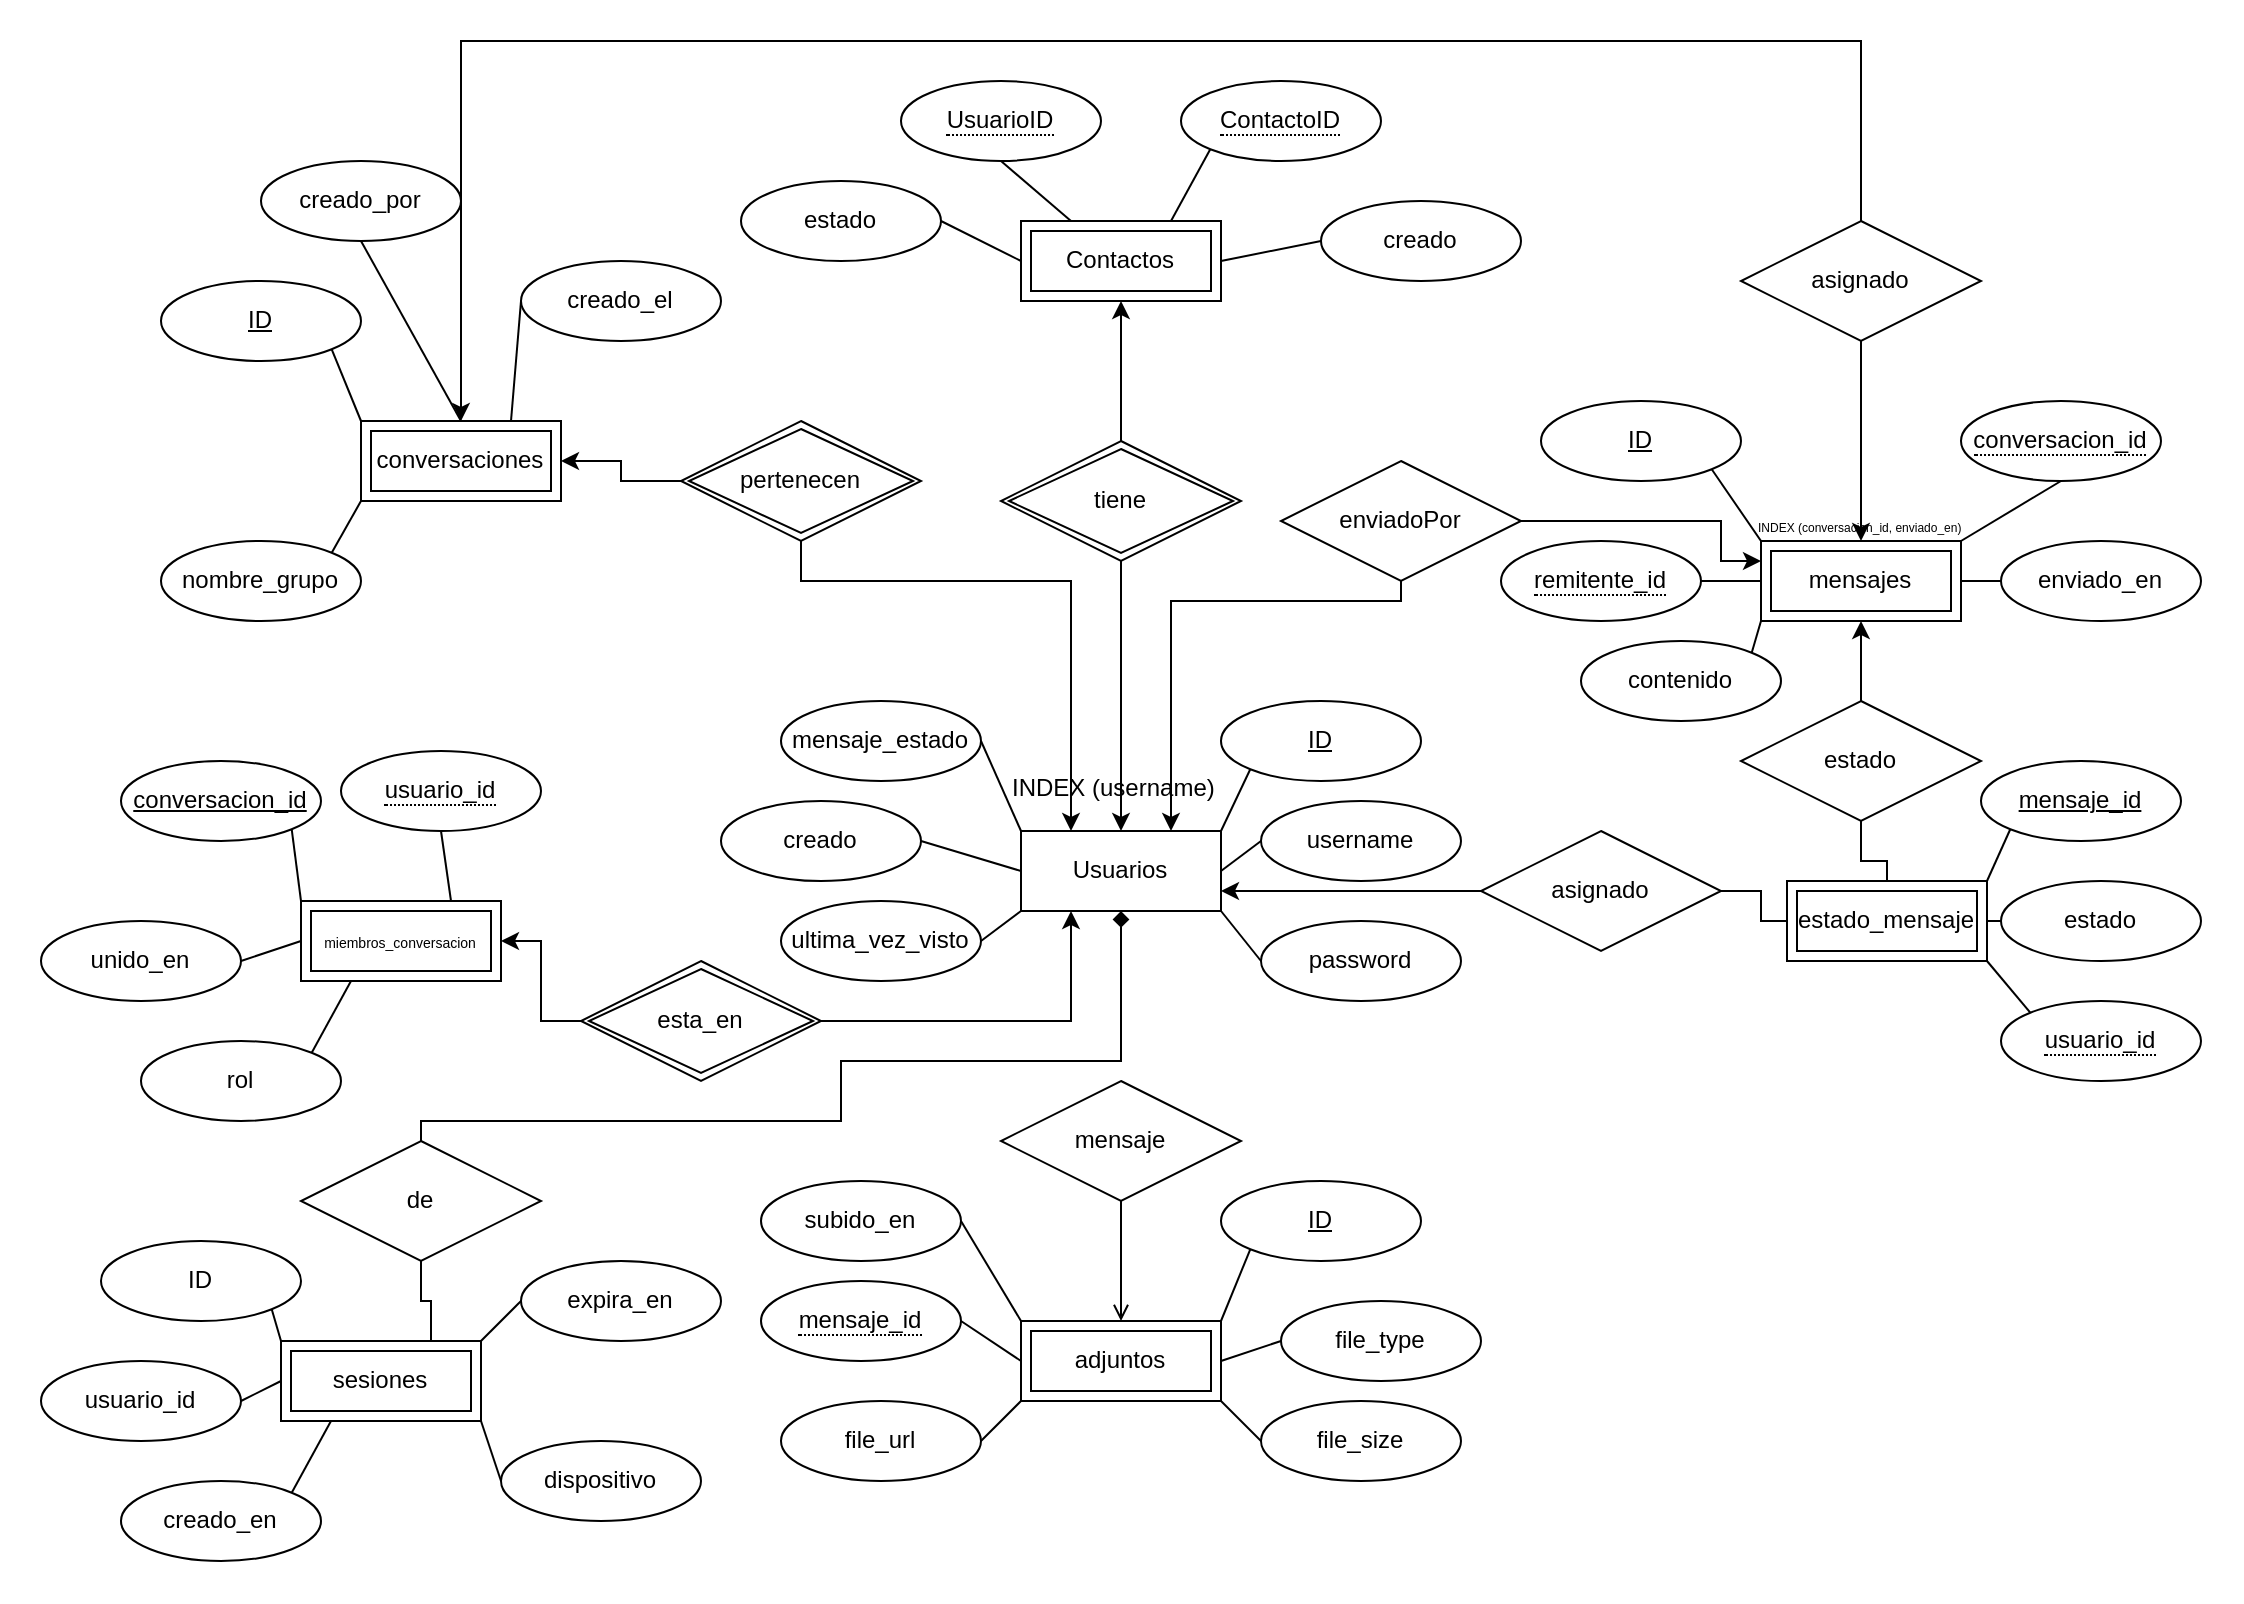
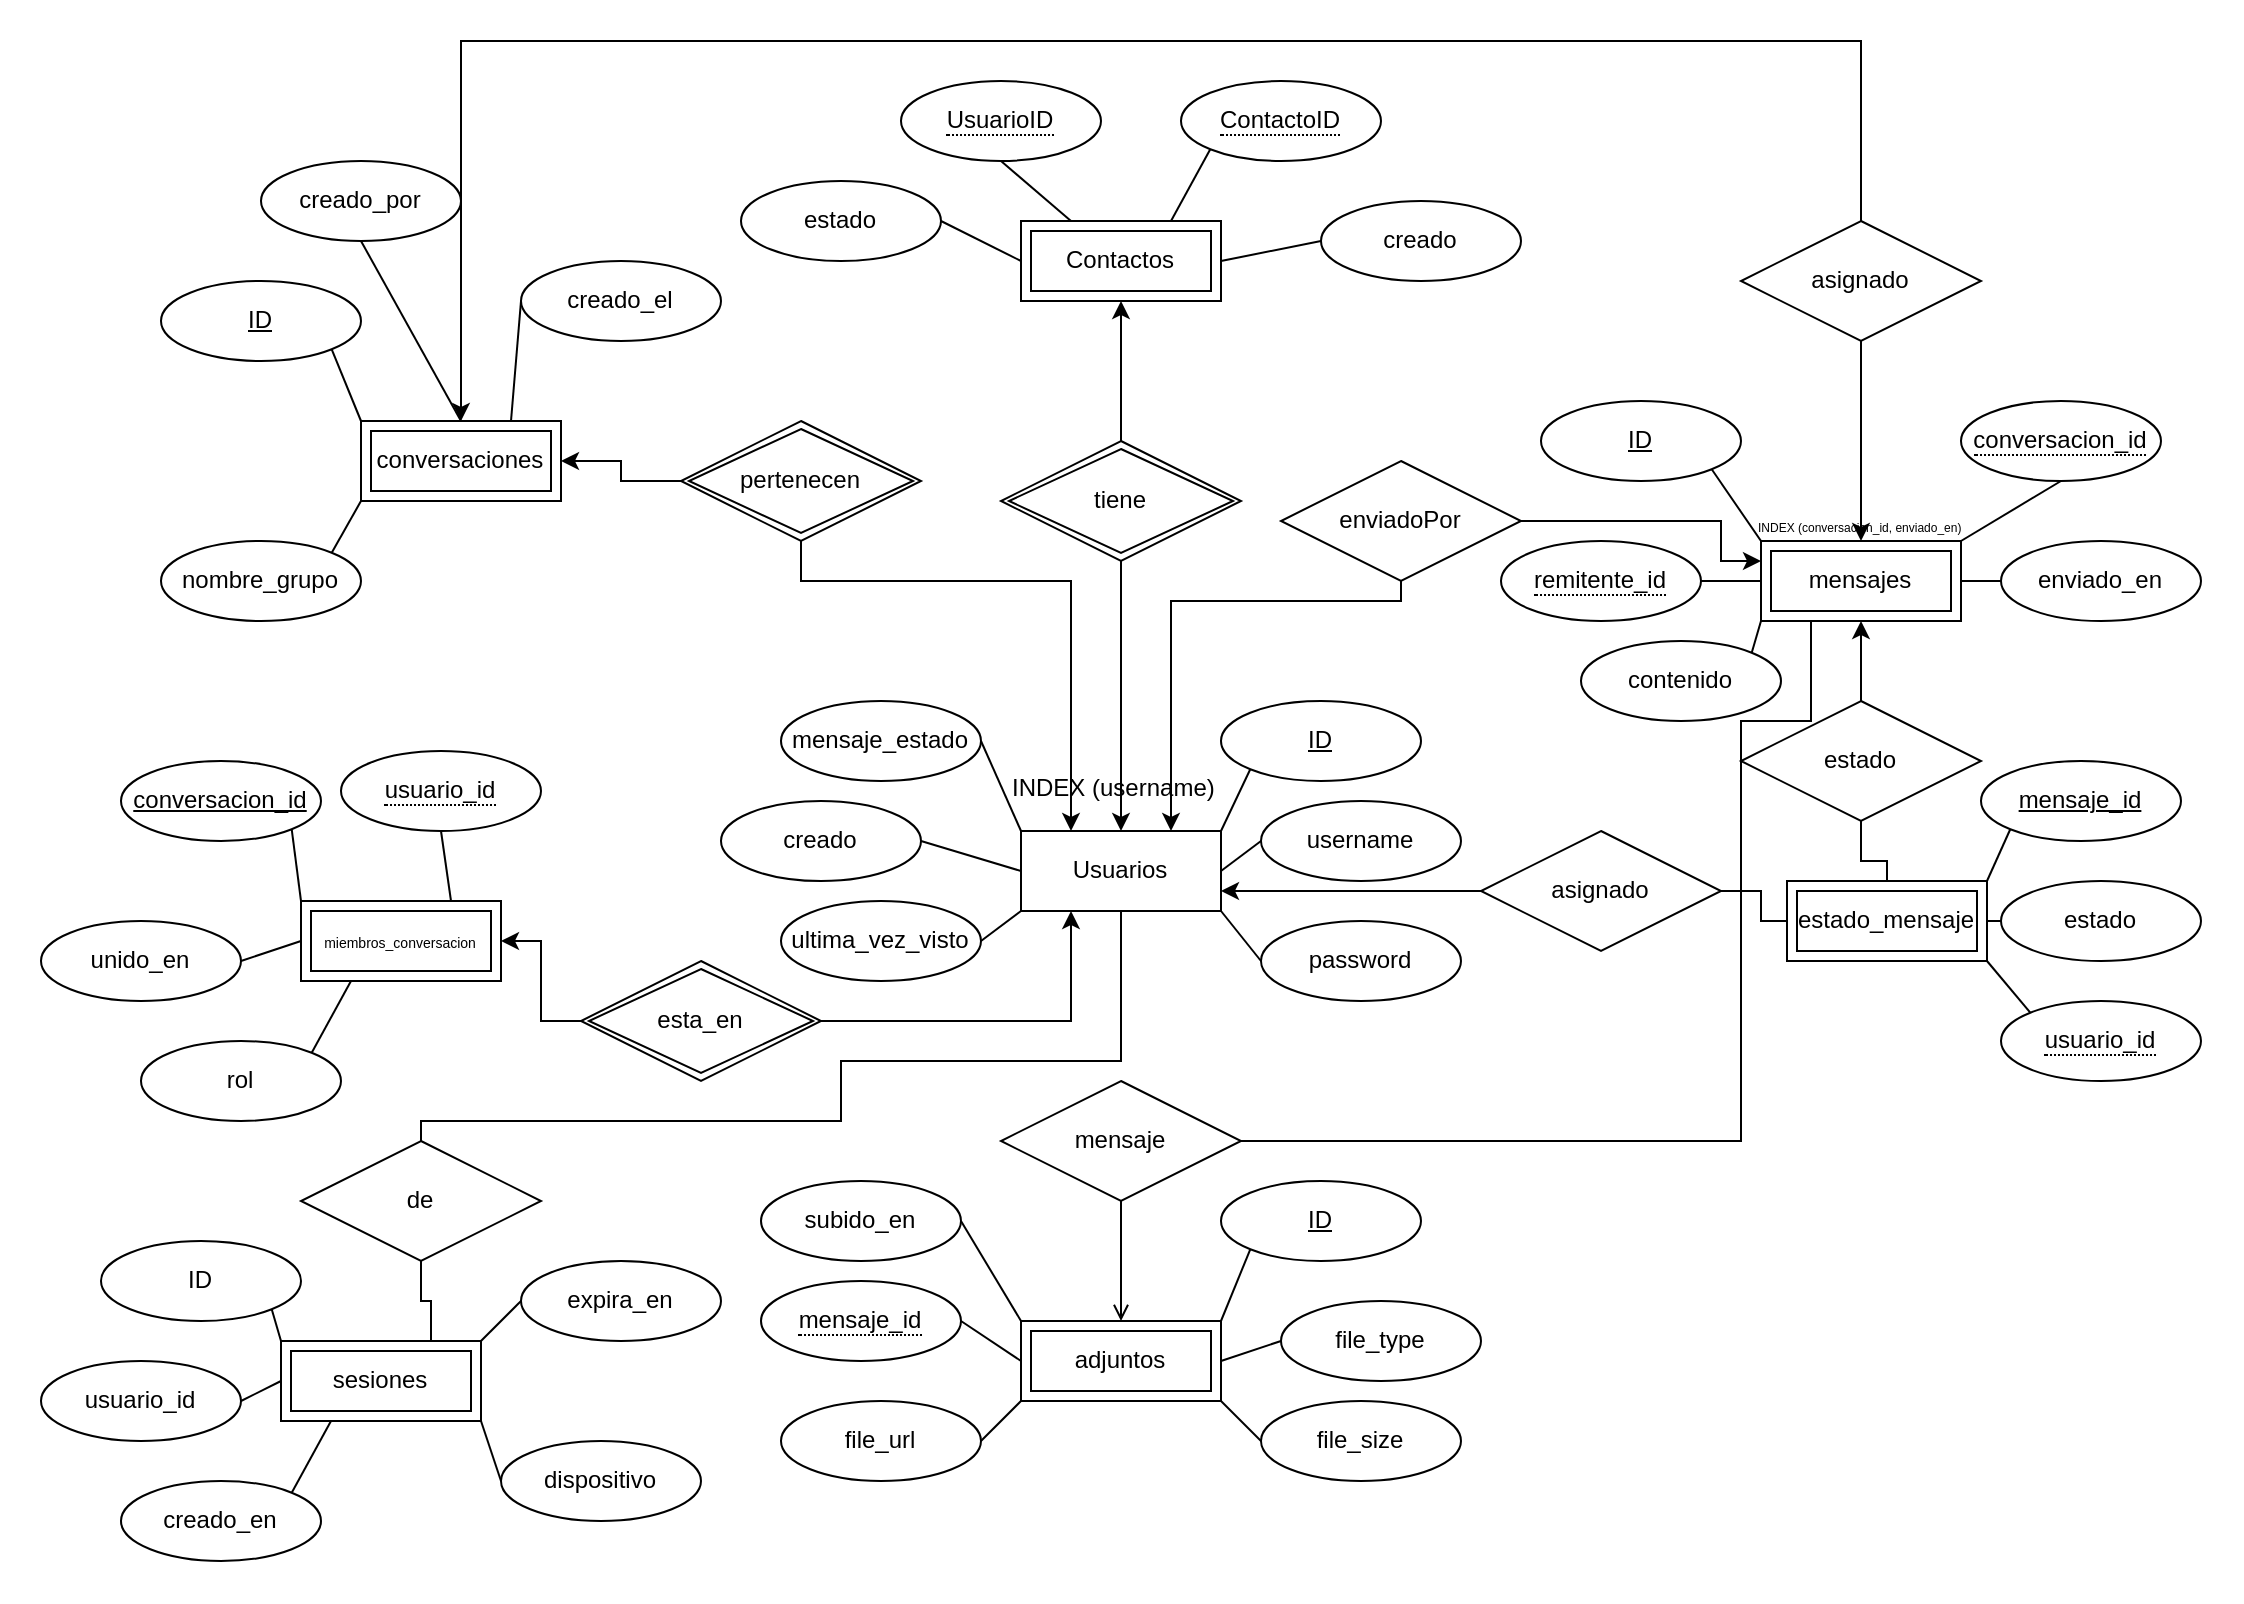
(1121, 927) -> (1121, 919)
none -> (1741, 1096)
